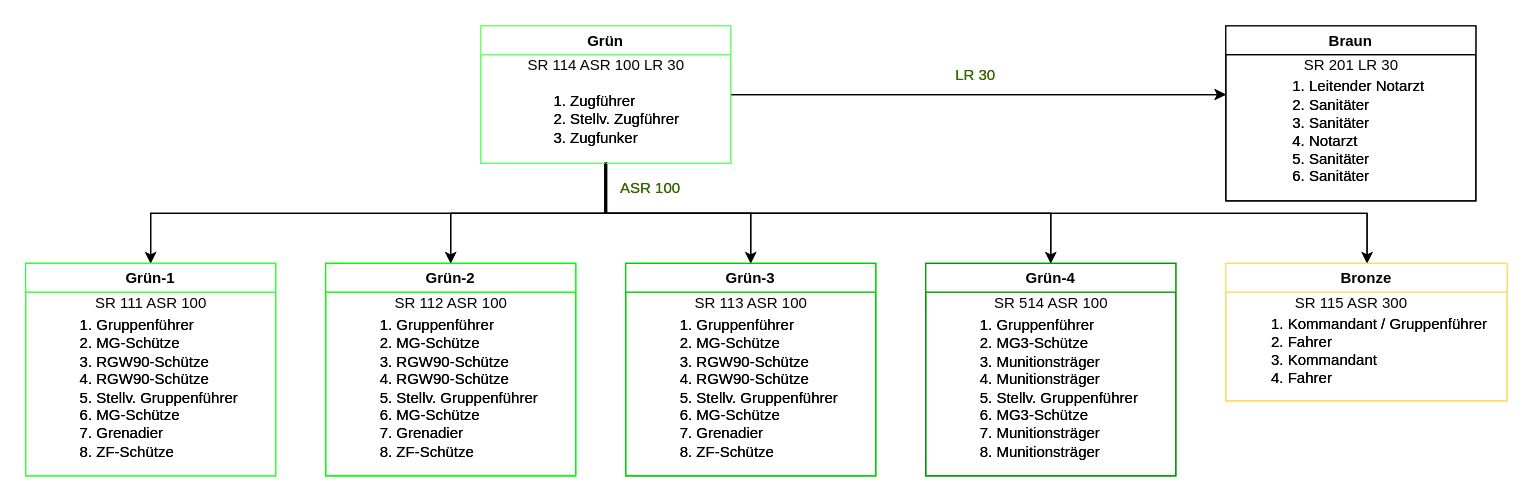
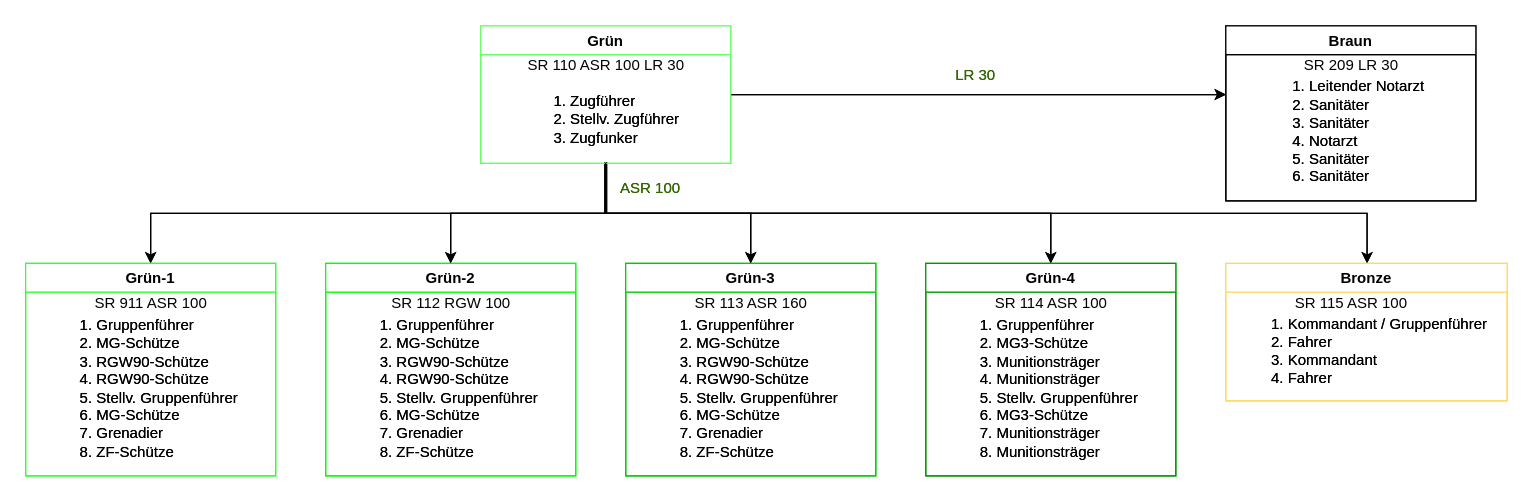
(606, 66) -> (606, 66)
(1351, 66) -> (1351, 66)
(151, 303) -> (151, 303)
(451, 303) -> (451, 303)
(751, 303) -> (751, 303)
(1051, 303) -> (1051, 303)
(1351, 303) -> (1351, 303)
